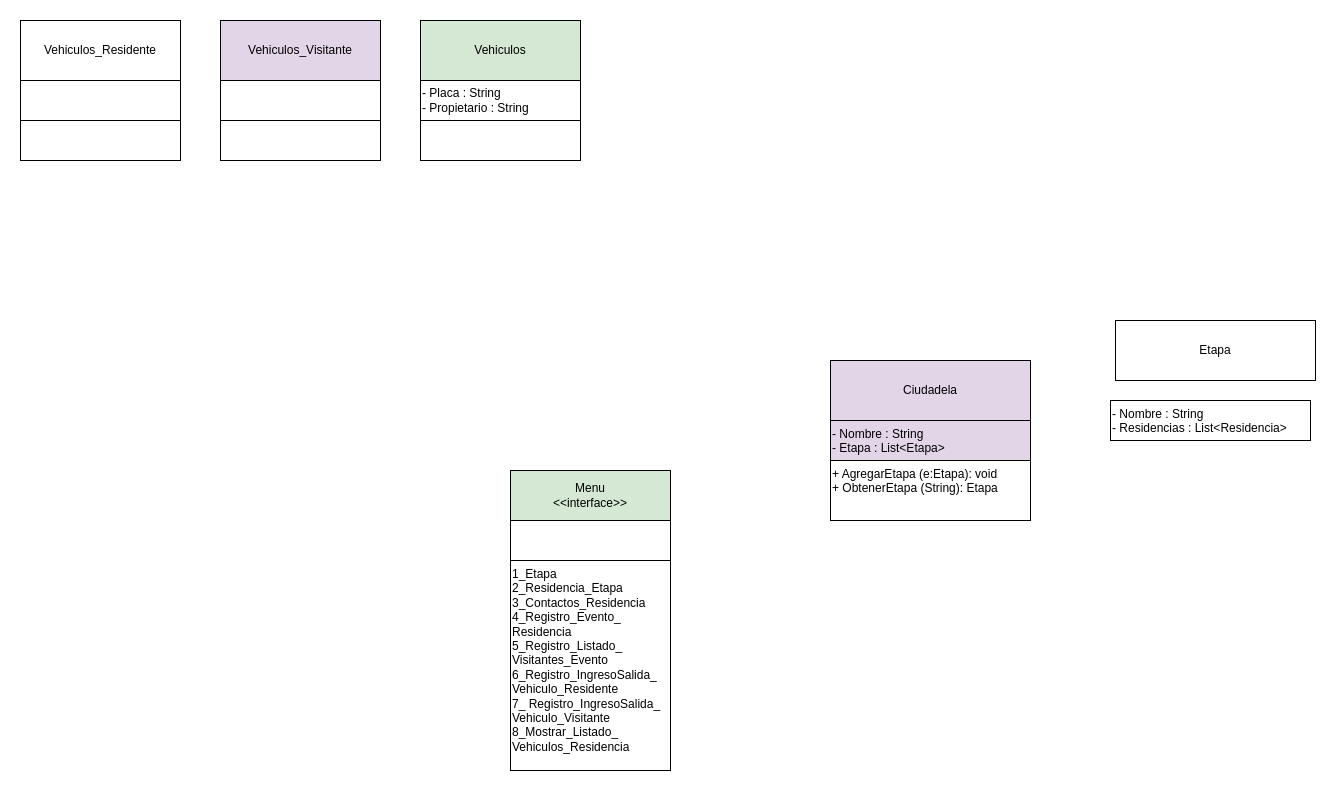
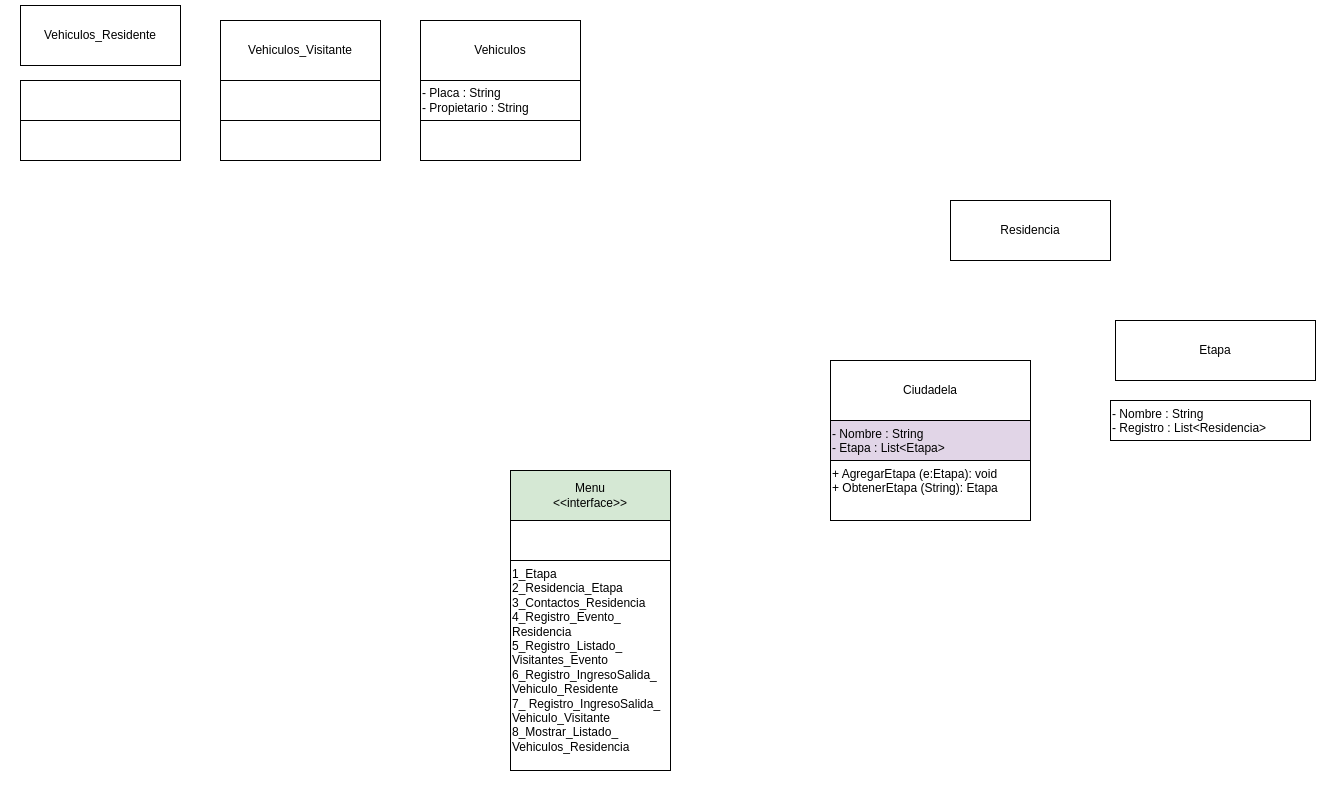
(101, 51) -> (101, 36)
(301, 51) -> (301, 51)
(501, 51) -> (501, 51)
none -> (1031, 231)
(931, 391) -> (931, 391)
(1206, 422) -> (1197, 422)
